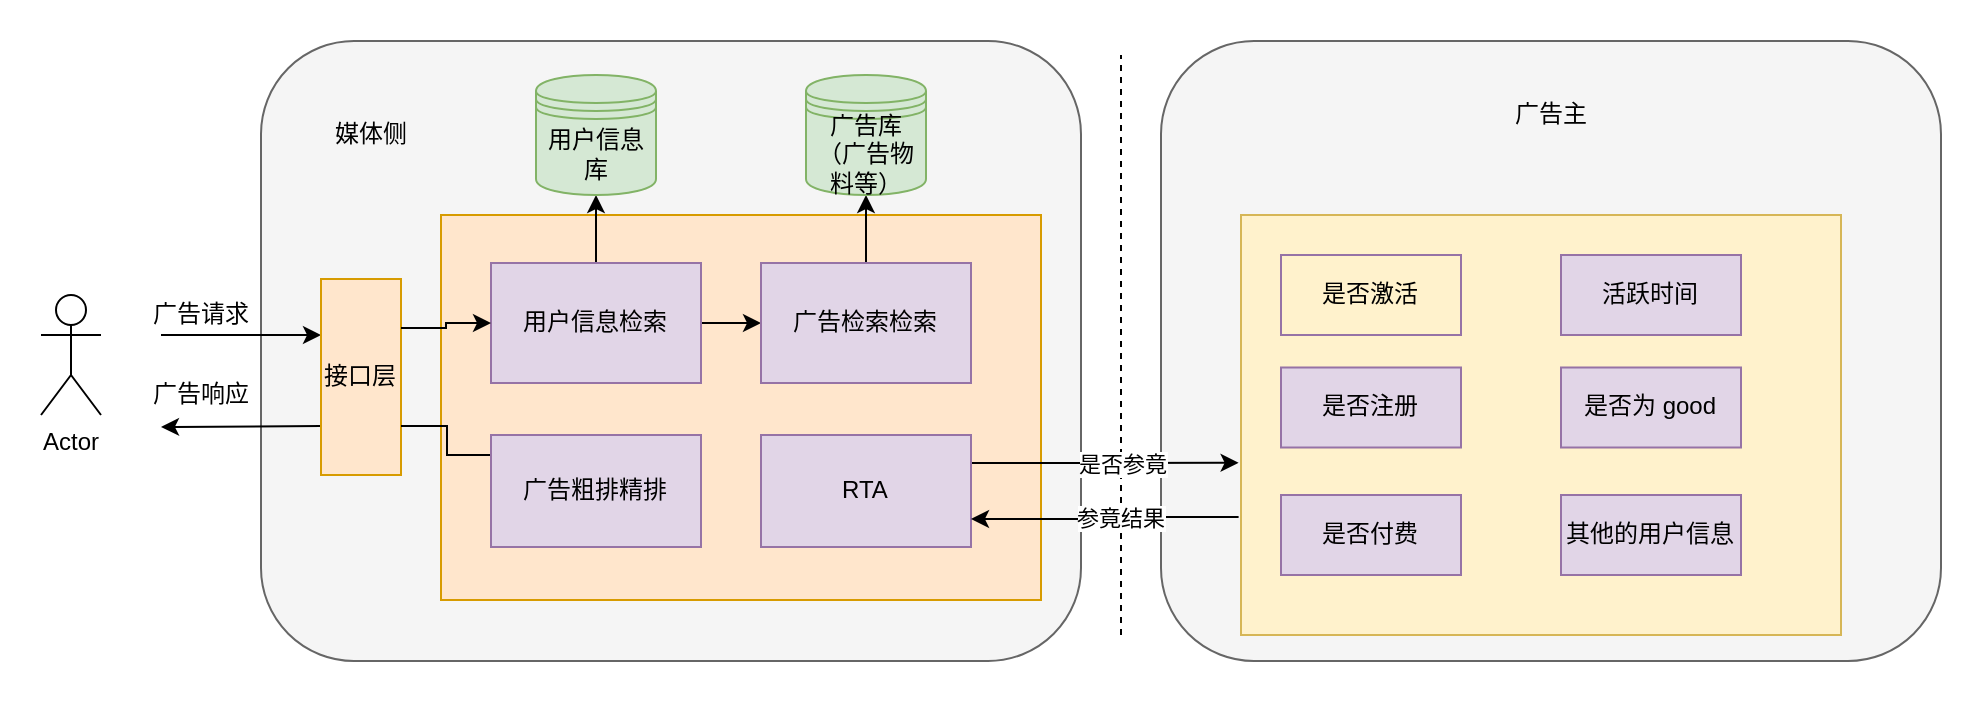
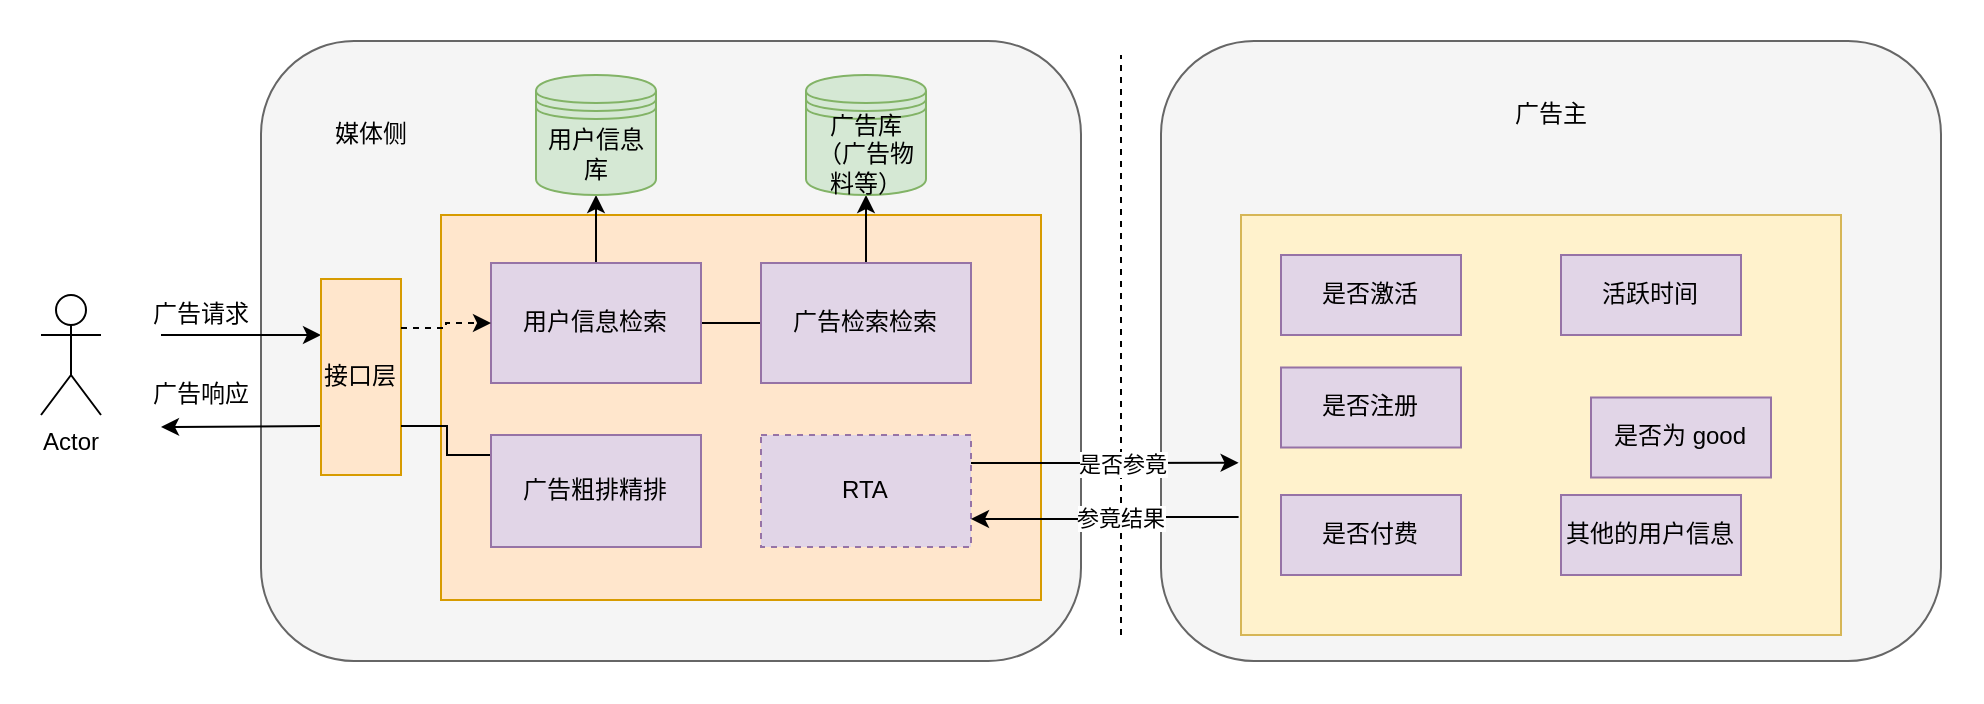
(1371, 295) -> (1371, 295)
(746, 323) -> (751, 323)
(444, 328) -> (444, 328)
(1651, 408) -> (1681, 438)
(866, 491) -> (866, 491)
